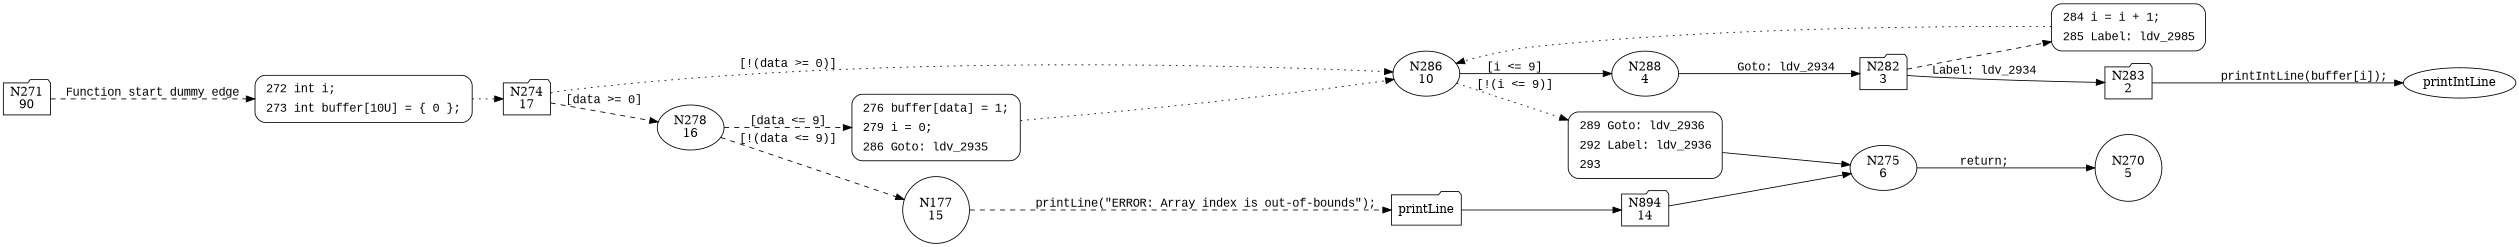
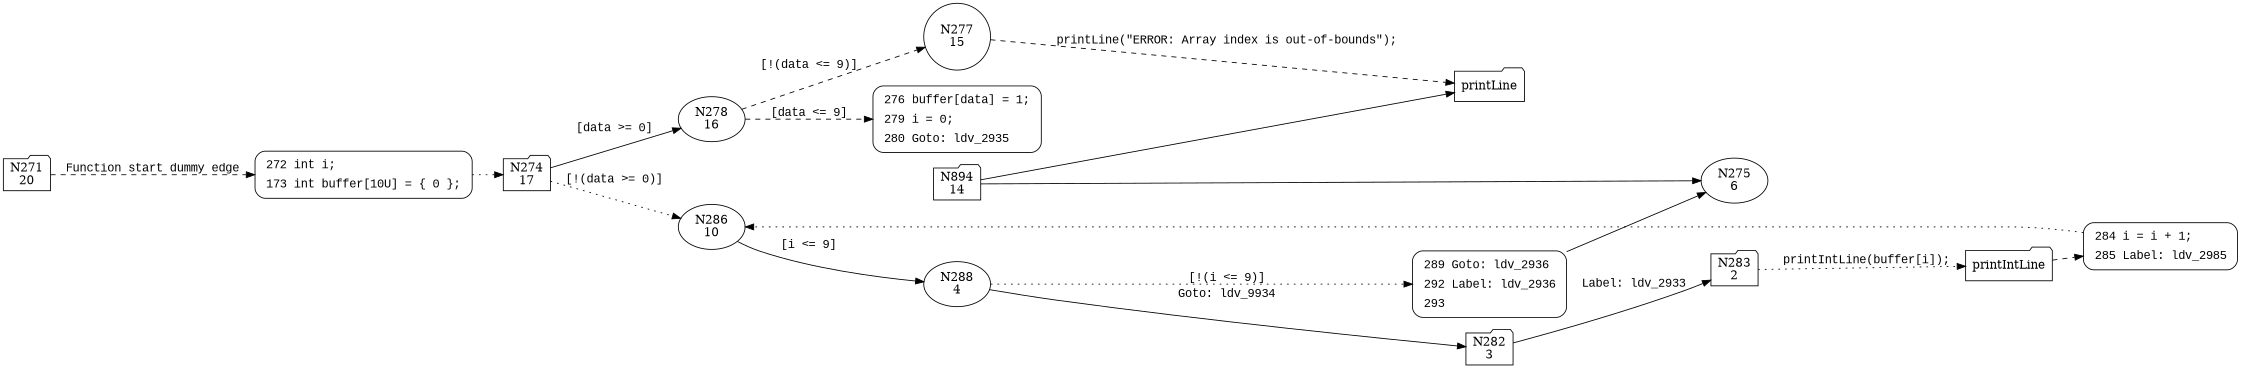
(1975, 56) -> (2064, 259)
(1786, 67) -> (1227, 294)
(1984, 71) -> (1634, 284)
(2273, 83) -> (1858, 268)
(2460, 83) -> (2009, 266)
(27, 99) -> (27, 175)
(1508, 100) -> (1197, 284)
(1203, 103) -> none
(276, 108) -> (276, 184)
(600, 112) -> (612, 149)
(873, 147) -> (894, 139)
(2128, 168) -> none
(936, 210) -> (957, 37)
(1537, 210) -> (1214, 137)
